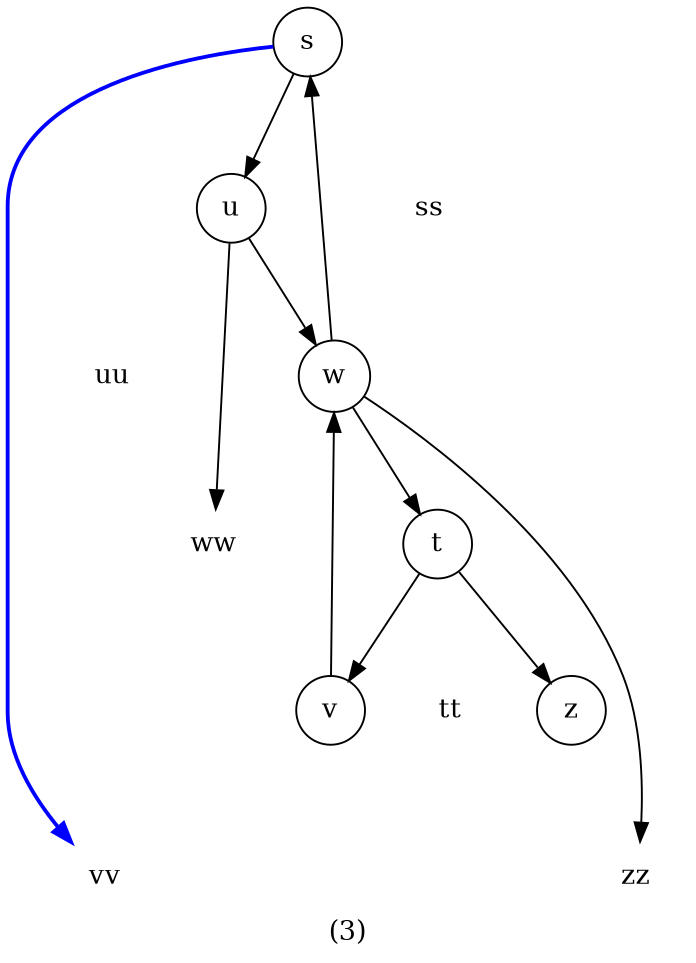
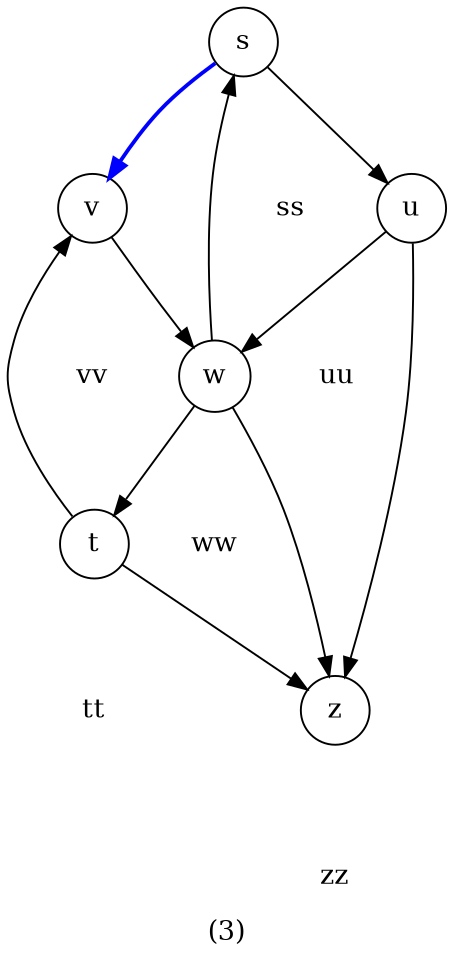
(8, 355) -> (163, 108)
(223, 366) -> (400, 453)
(563, 574) -> (290, 528)
